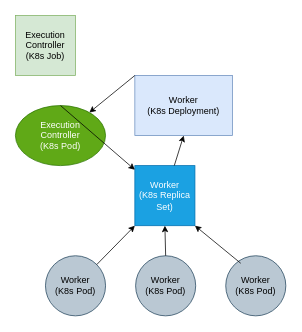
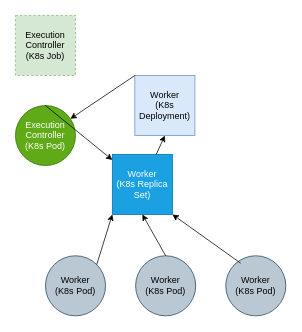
(45, 45) -> (45, 45)
(183, 105) -> (165, 105)
(60, 135) -> (45, 135)
(165, 195) -> (142, 184)
